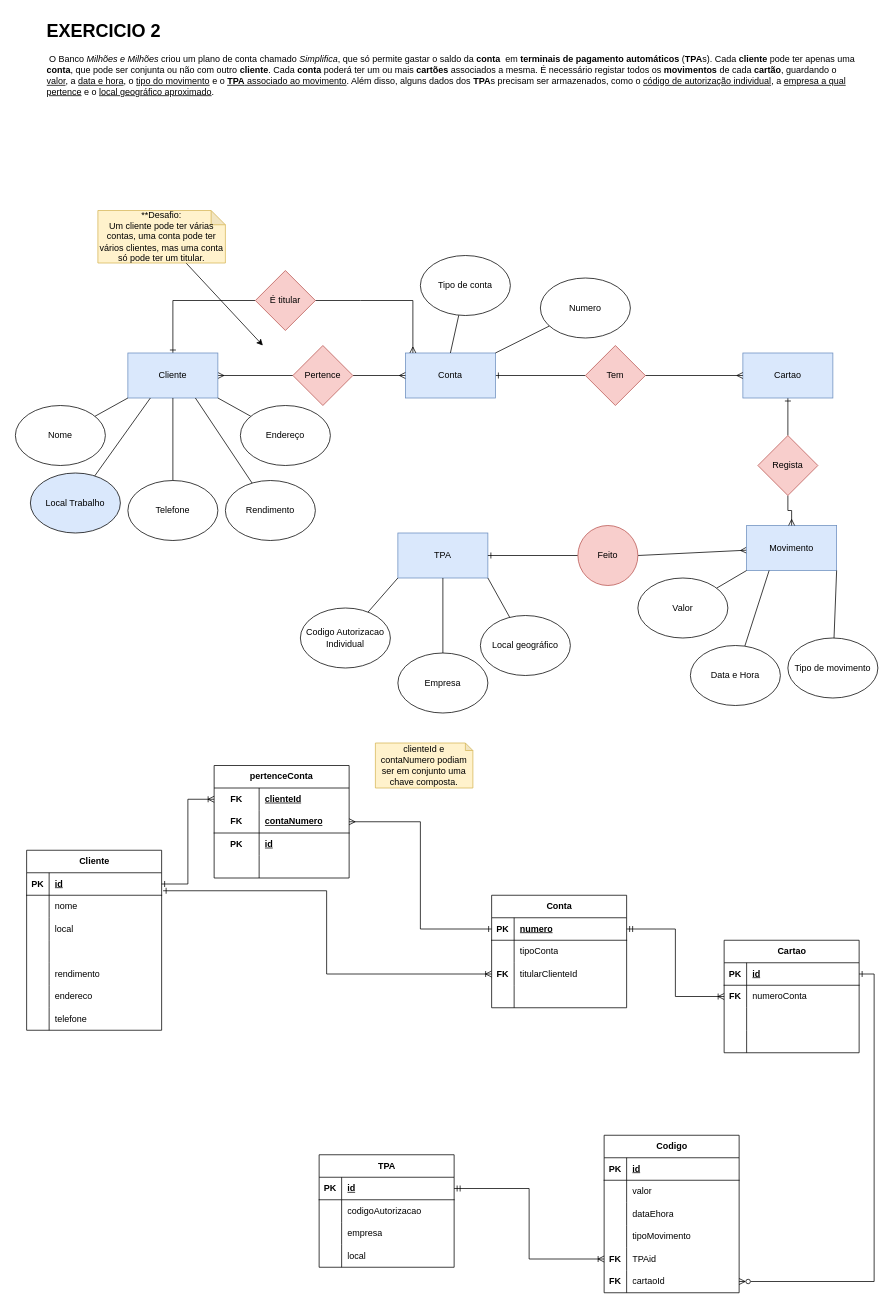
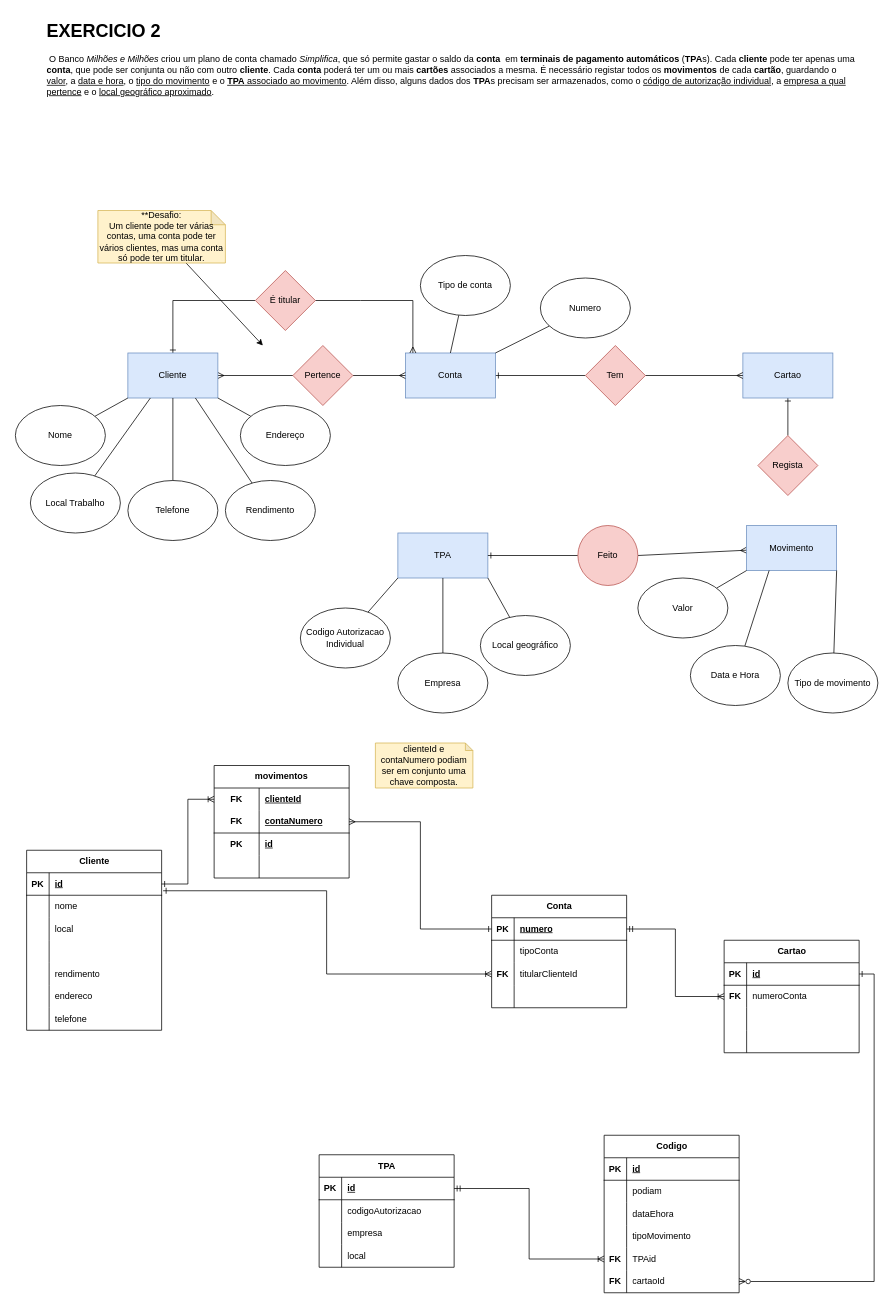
(75, 503) -> (75, 503)
(789, 510) -> none
(833, 668) -> (833, 683)
(282, 777) -> (282, 777)
(644, 1191) -> (647, 1191)
